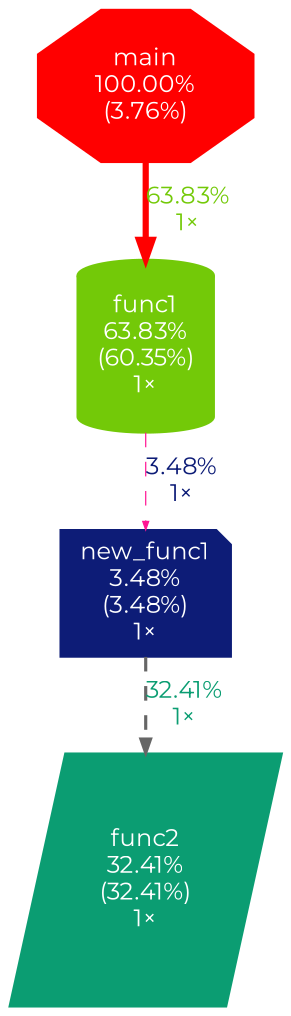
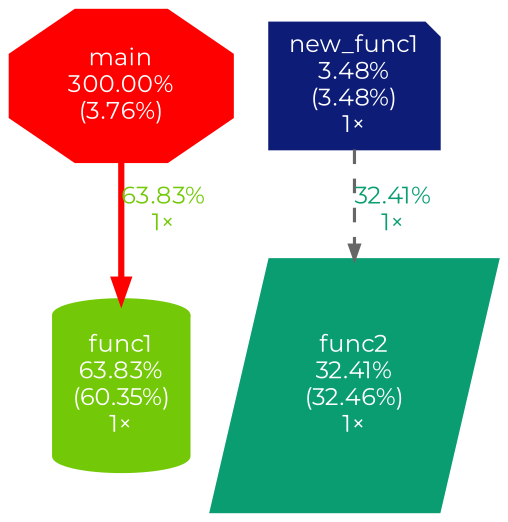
(146, 86) -> (121, 86)
(146, 477) -> none
(146, 880) -> (354, 386)
